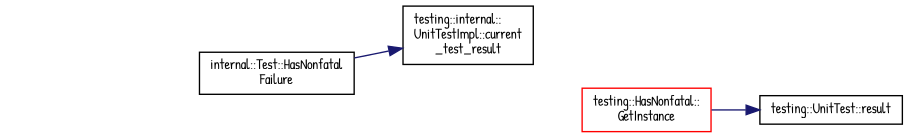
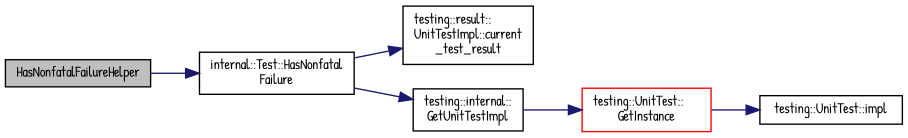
(468, 35) -> (468, 35)
none -> (78, 73)
none -> (468, 110)
(647, 110) -> (647, 110)
(831, 110) -> (831, 110)
